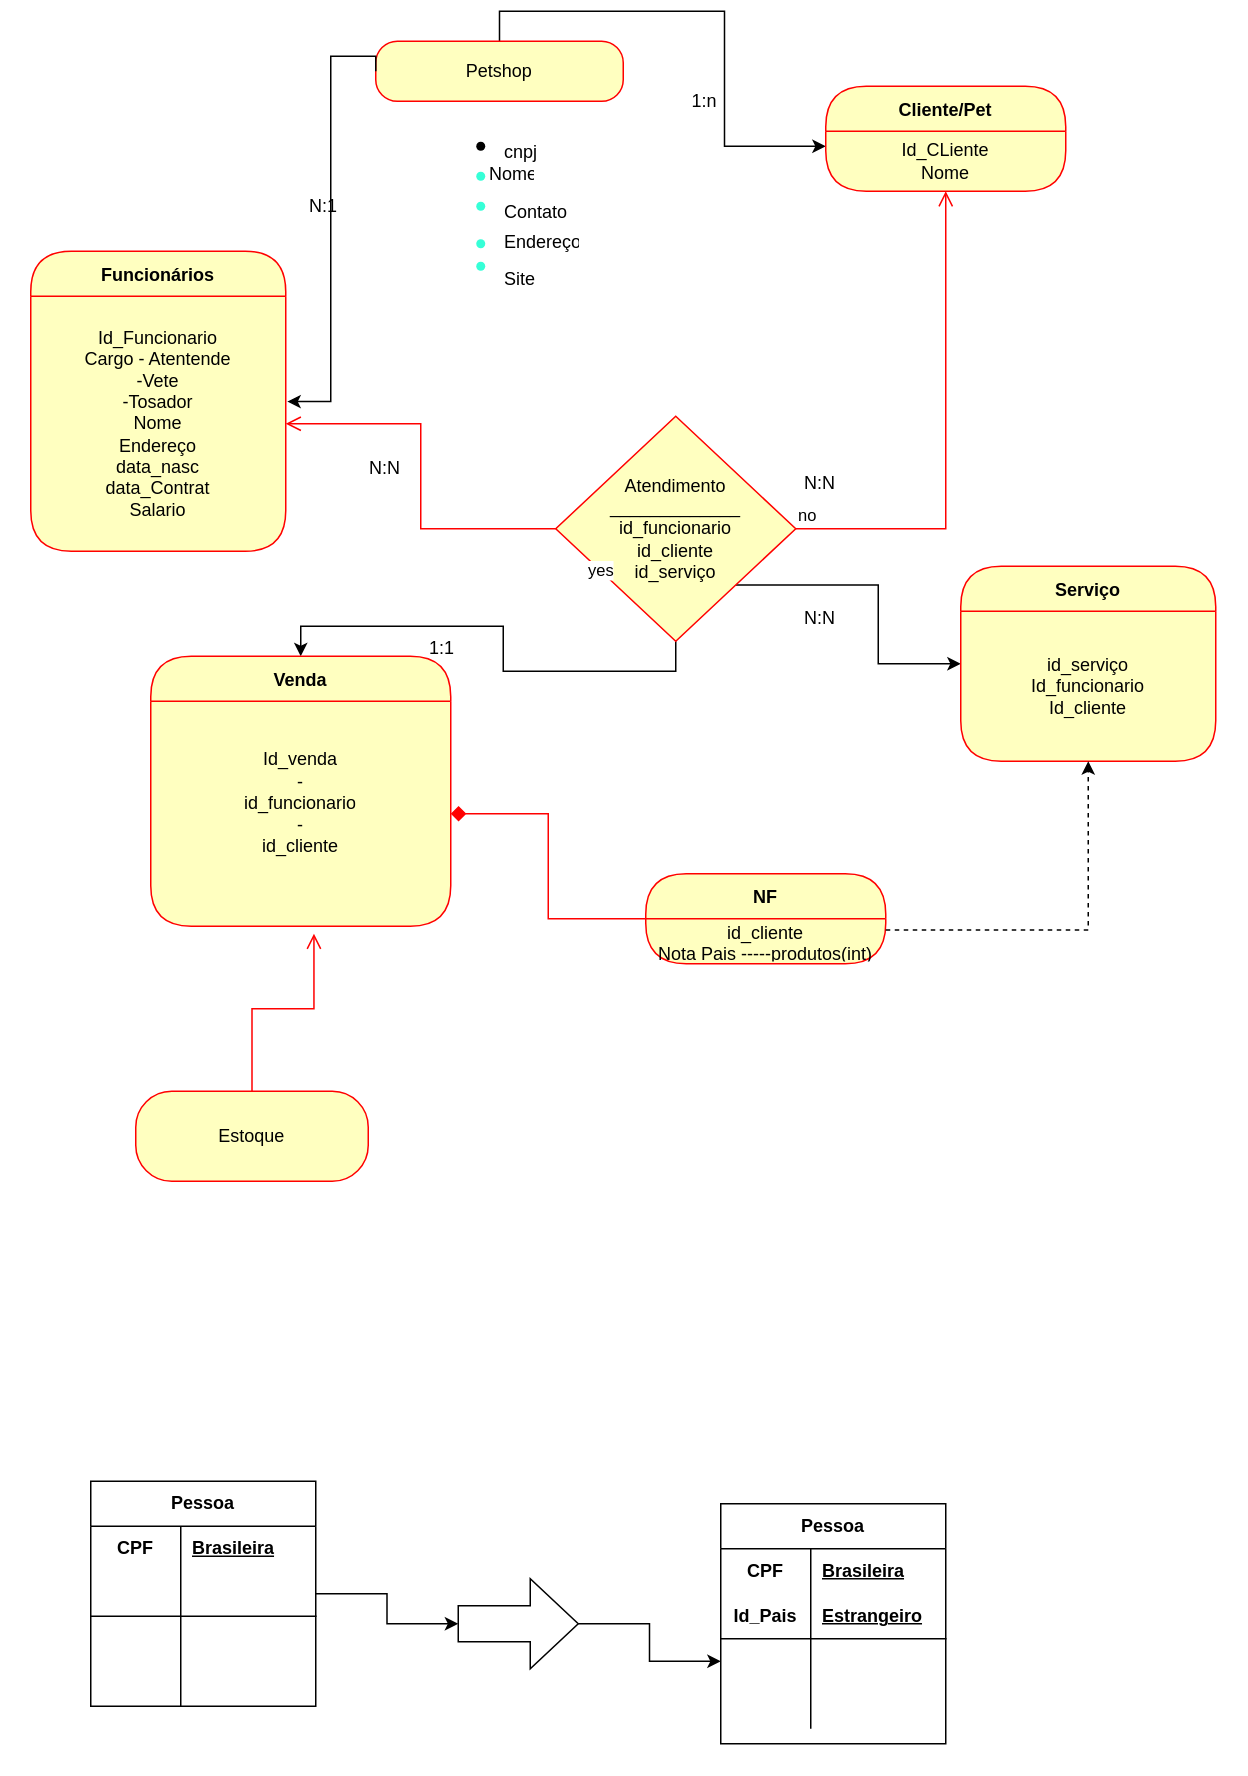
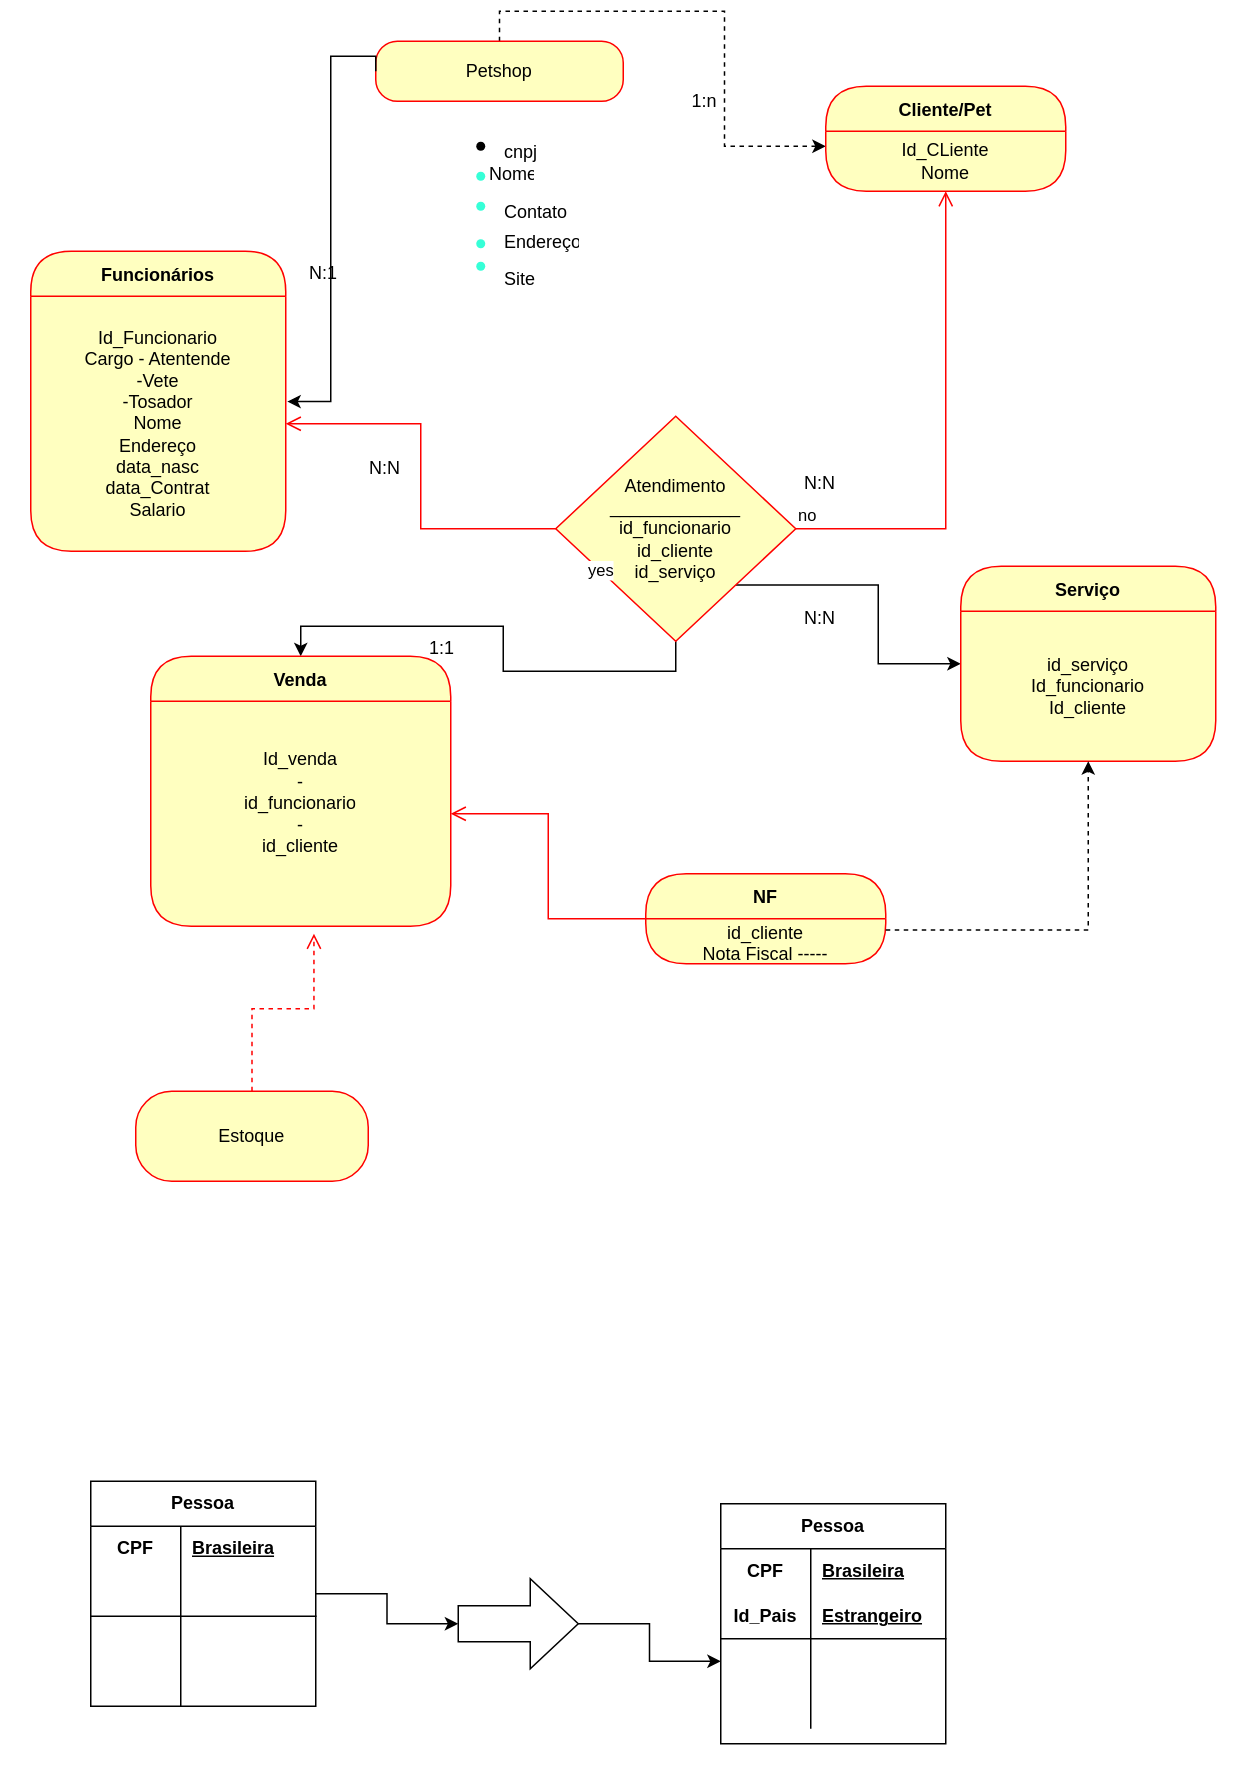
(710, 11) -> (710, 11)
(361, 206) -> (361, 274)
(466, 814) -> (460, 814)
(766, 941) -> (766, 941)
(278, 1009) -> (278, 1009)
